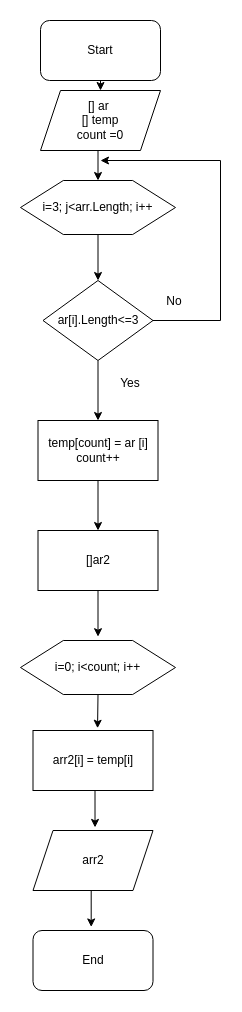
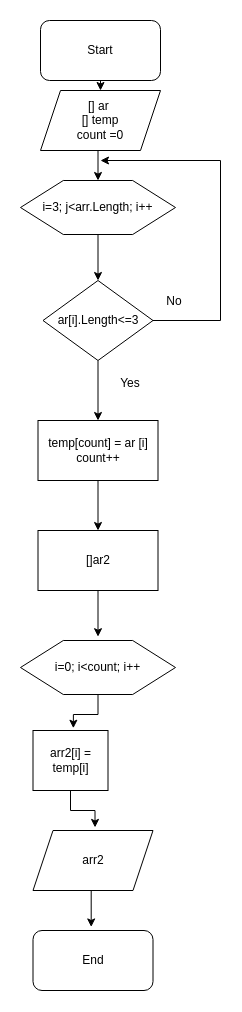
(93, 761) -> (71, 761)
